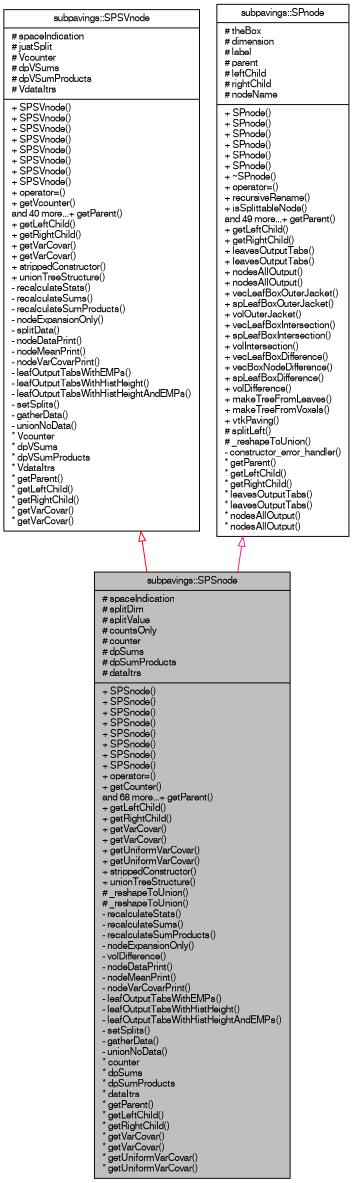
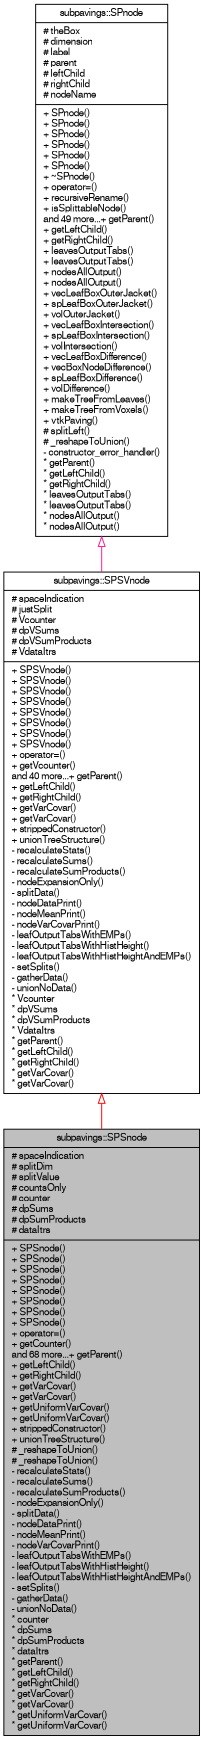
(240, 559) -> (102, 559)
(134, 957) -> (36, 1514)
